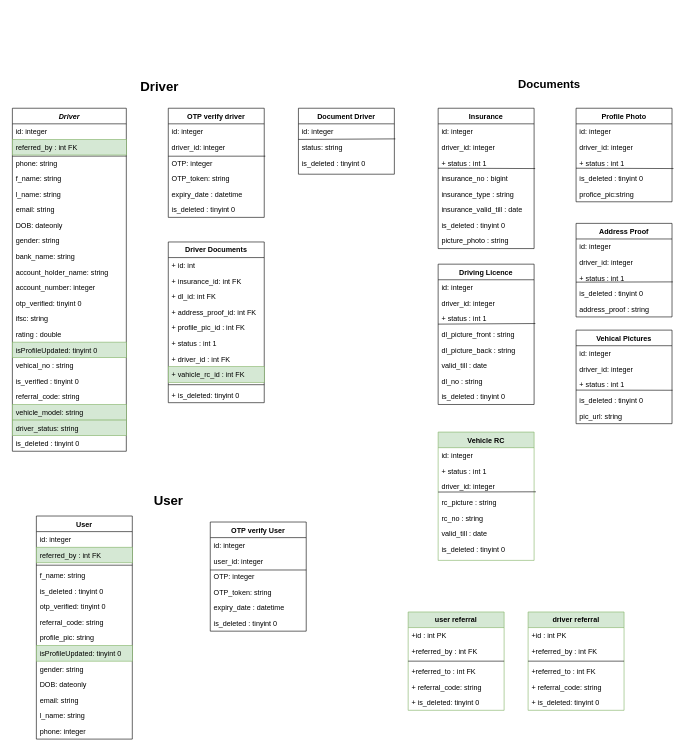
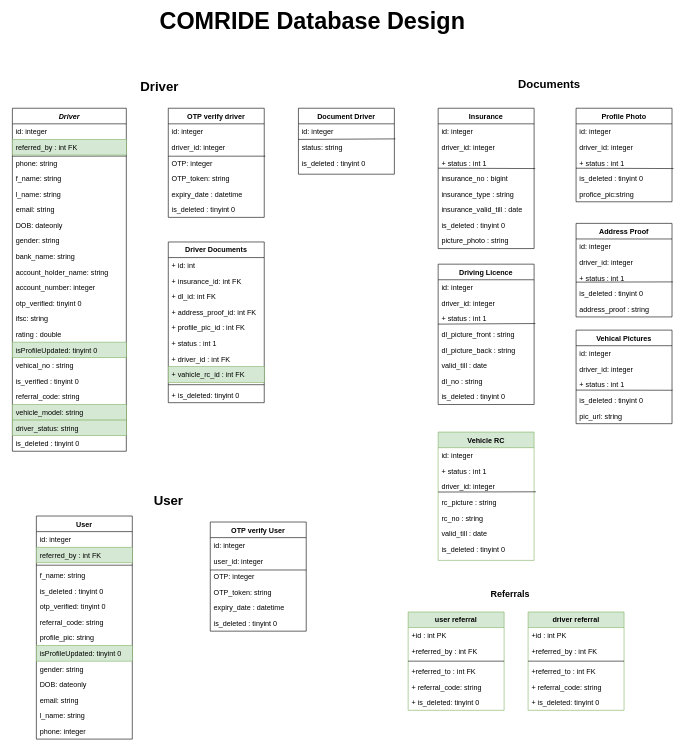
none -> (312, 21)
none -> (510, 594)
